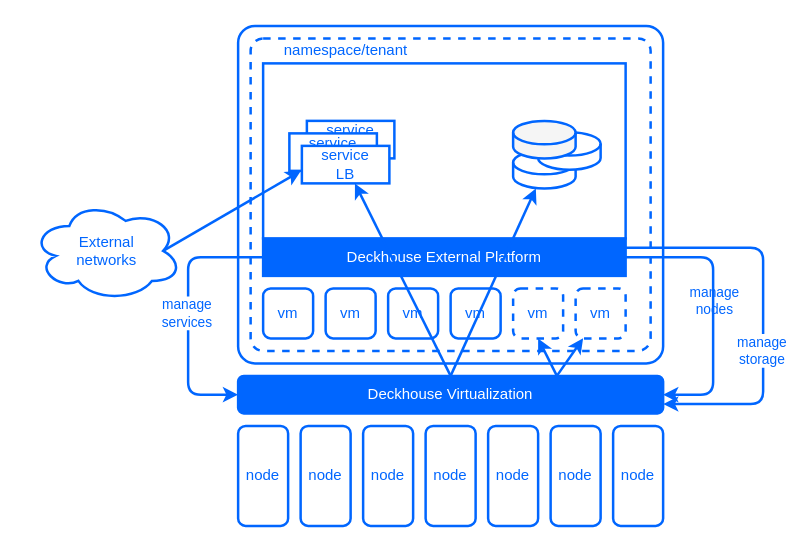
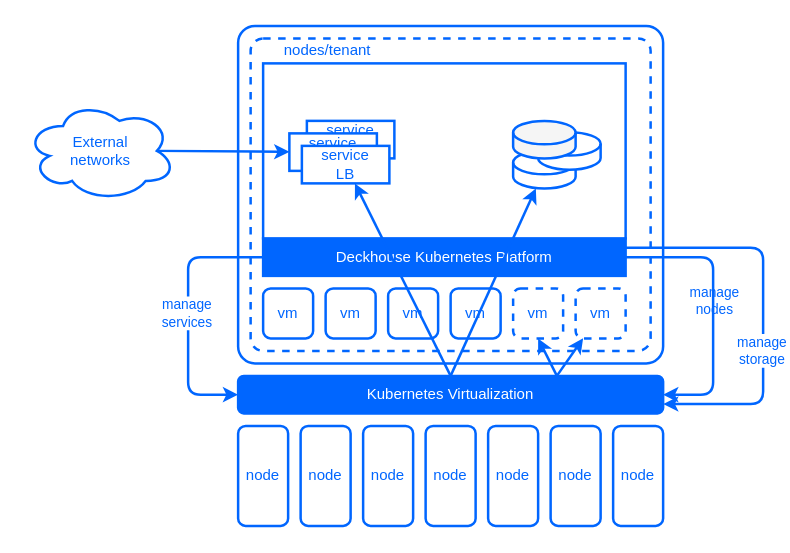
(352, 51) -> (335, 51)
(107, 251) -> (101, 151)
(444, 257) -> (444, 257)
(451, 394) -> (451, 394)
